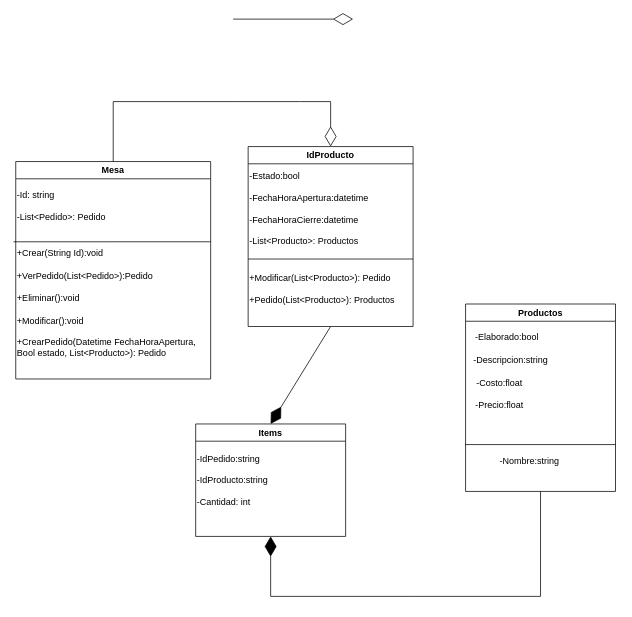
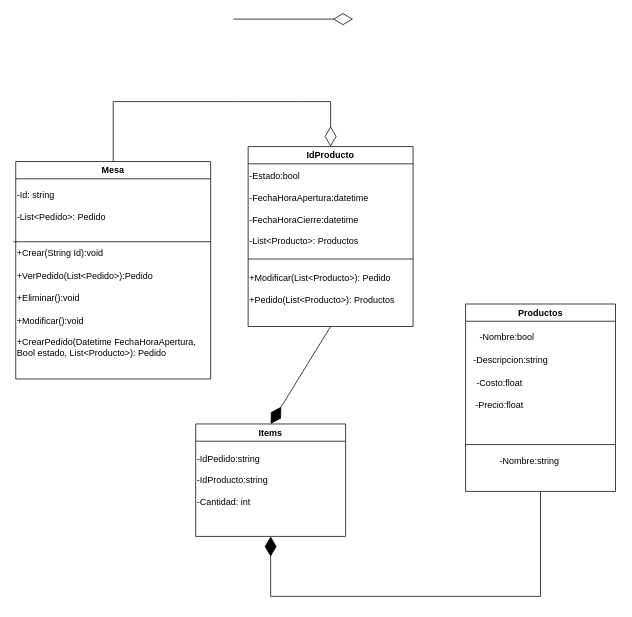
(507, 338) -> (507, 338)
